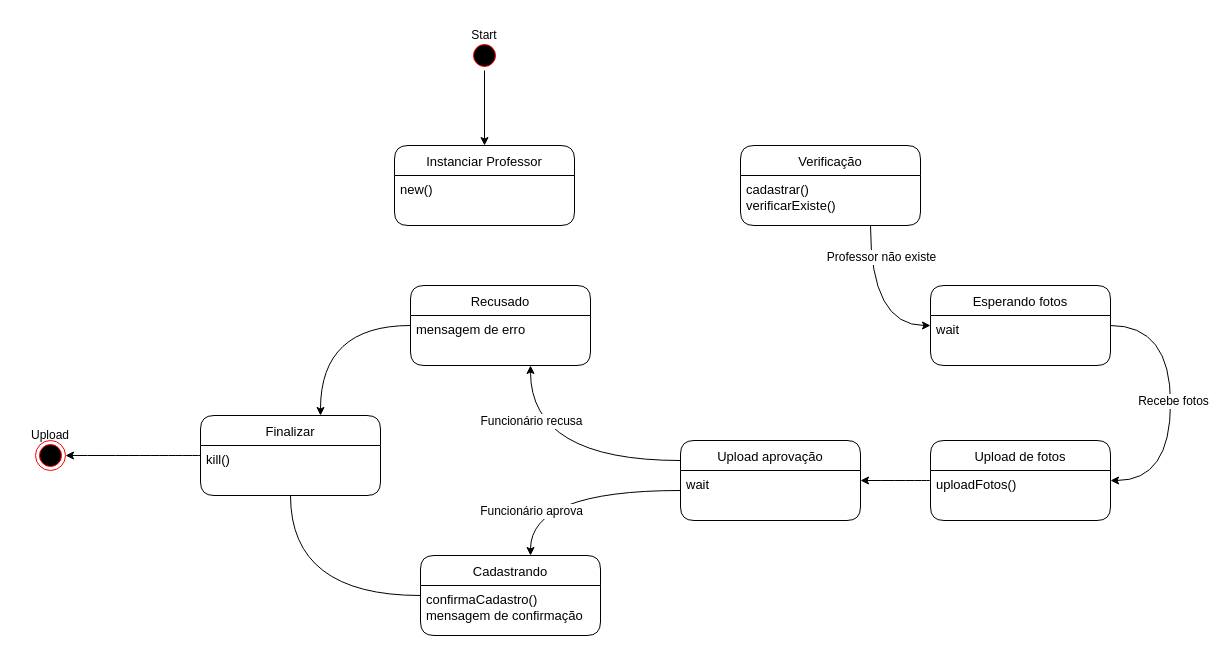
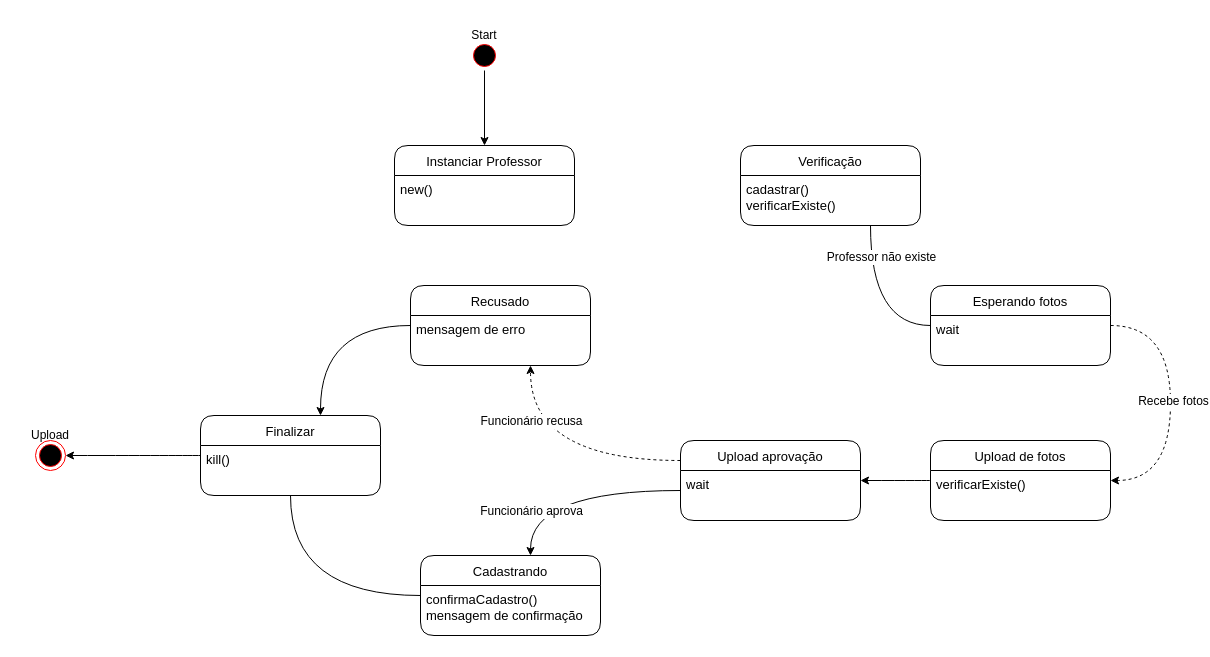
(891, 311) -> (894, 312)
(1156, 346) -> (1156, 346)
(613, 454) -> (613, 454)
(982, 485) -> (993, 485)
